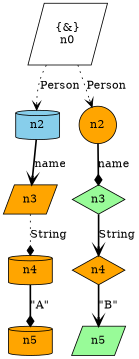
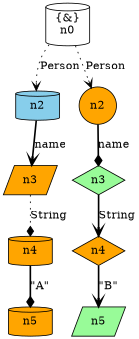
(68, 34) -> (68, 24)
